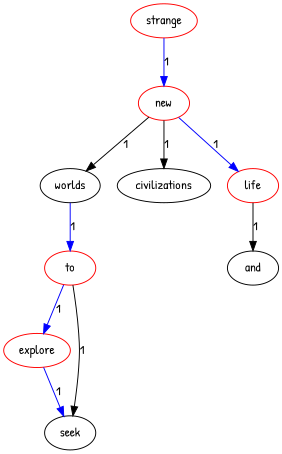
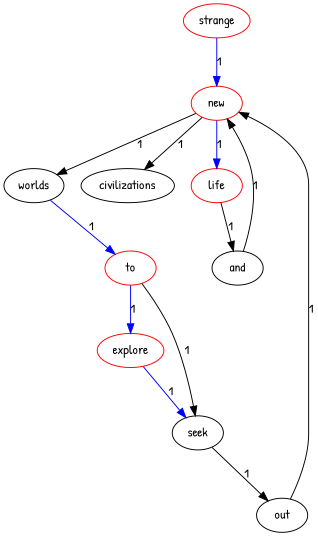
none -> (253, 188)
none -> (282, 515)
